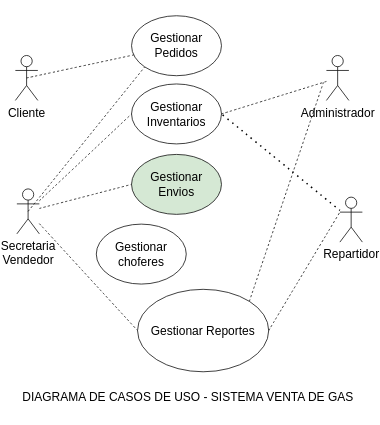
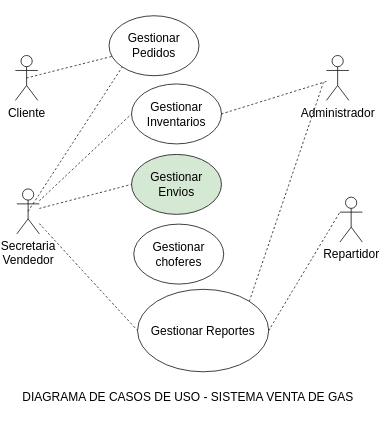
(177, 45) -> (154, 45)
(280, 162) -> none
(141, 254) -> (179, 254)
